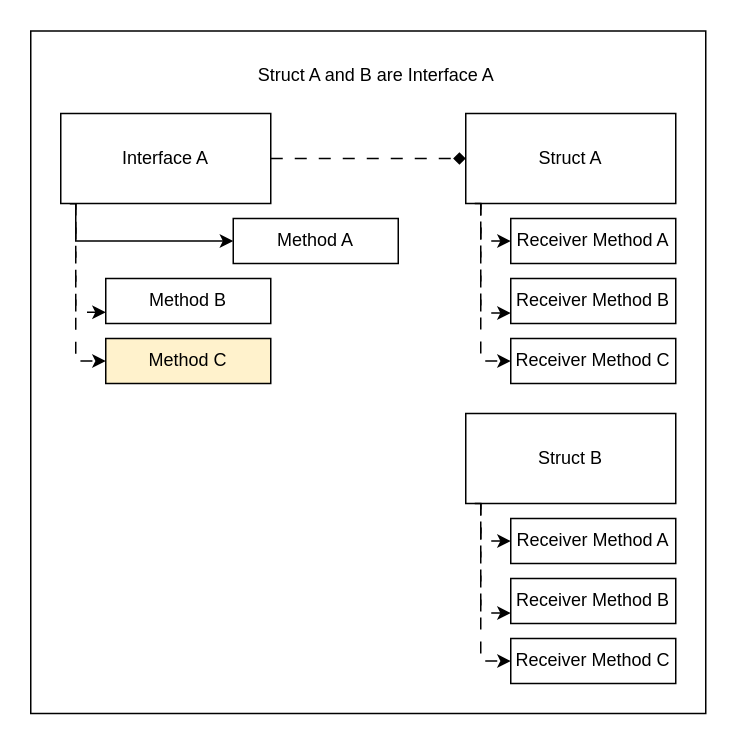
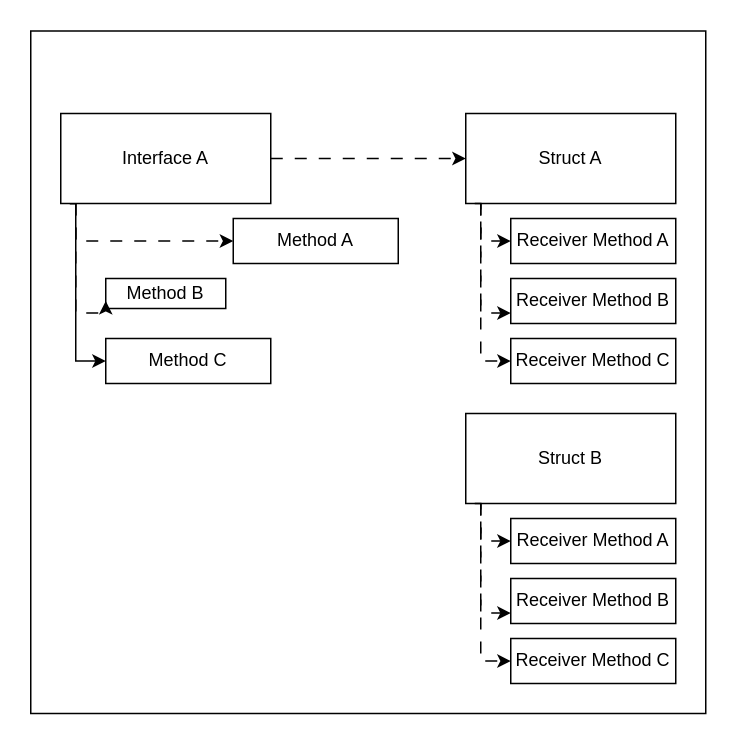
(376, 76) -> none
(452, 158) -> (453, 158)
(103, 241) -> (103, 241)
(188, 301) -> (166, 293)
(76, 335) -> (76, 335)
(188, 361) -> (188, 361)
